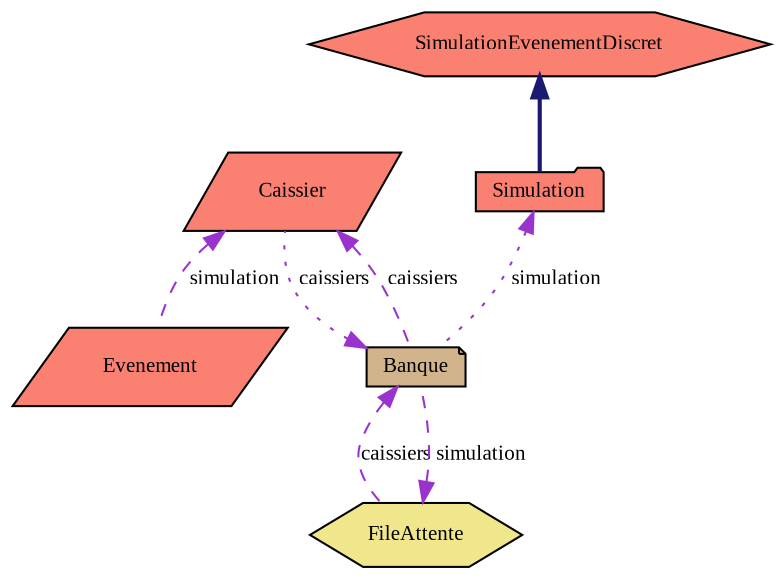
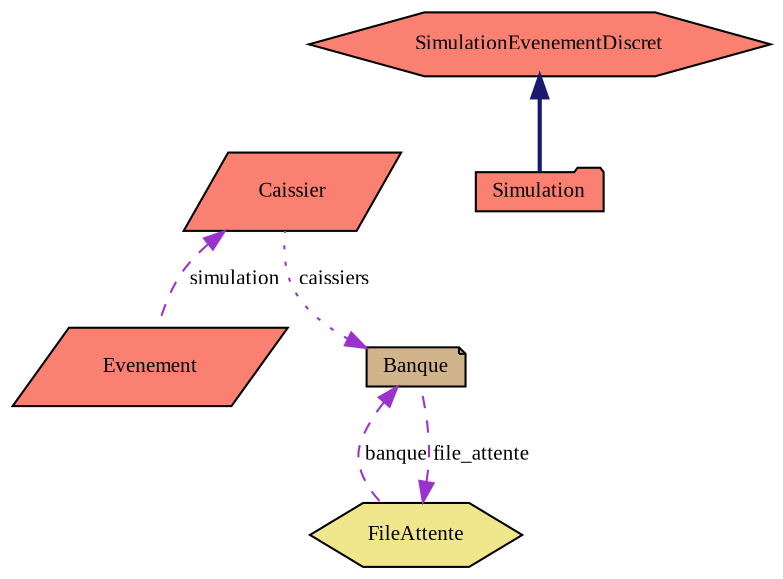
(386, 293) -> none
(491, 296) -> none
(394, 455) -> (394, 455)
(479, 455) -> (479, 455)
